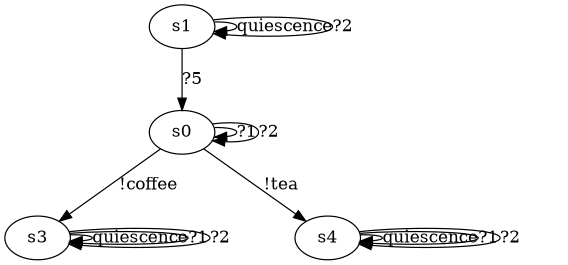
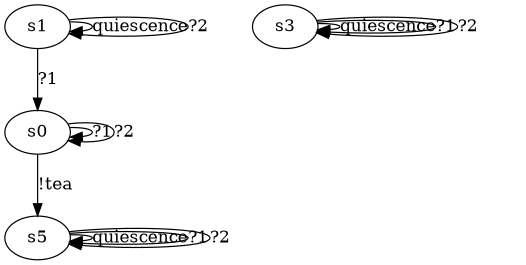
(192, 80) -> (48, 80)
(115, 182) -> none
(328, 238) -> (38, 238)
